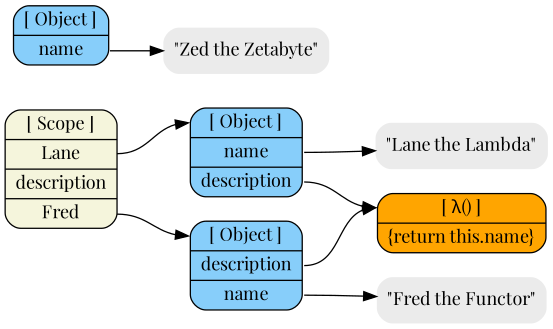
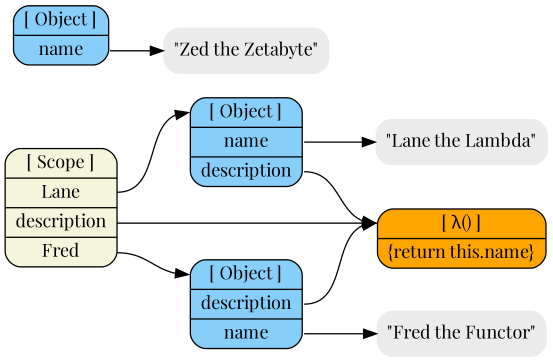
none -> (240, 223)
